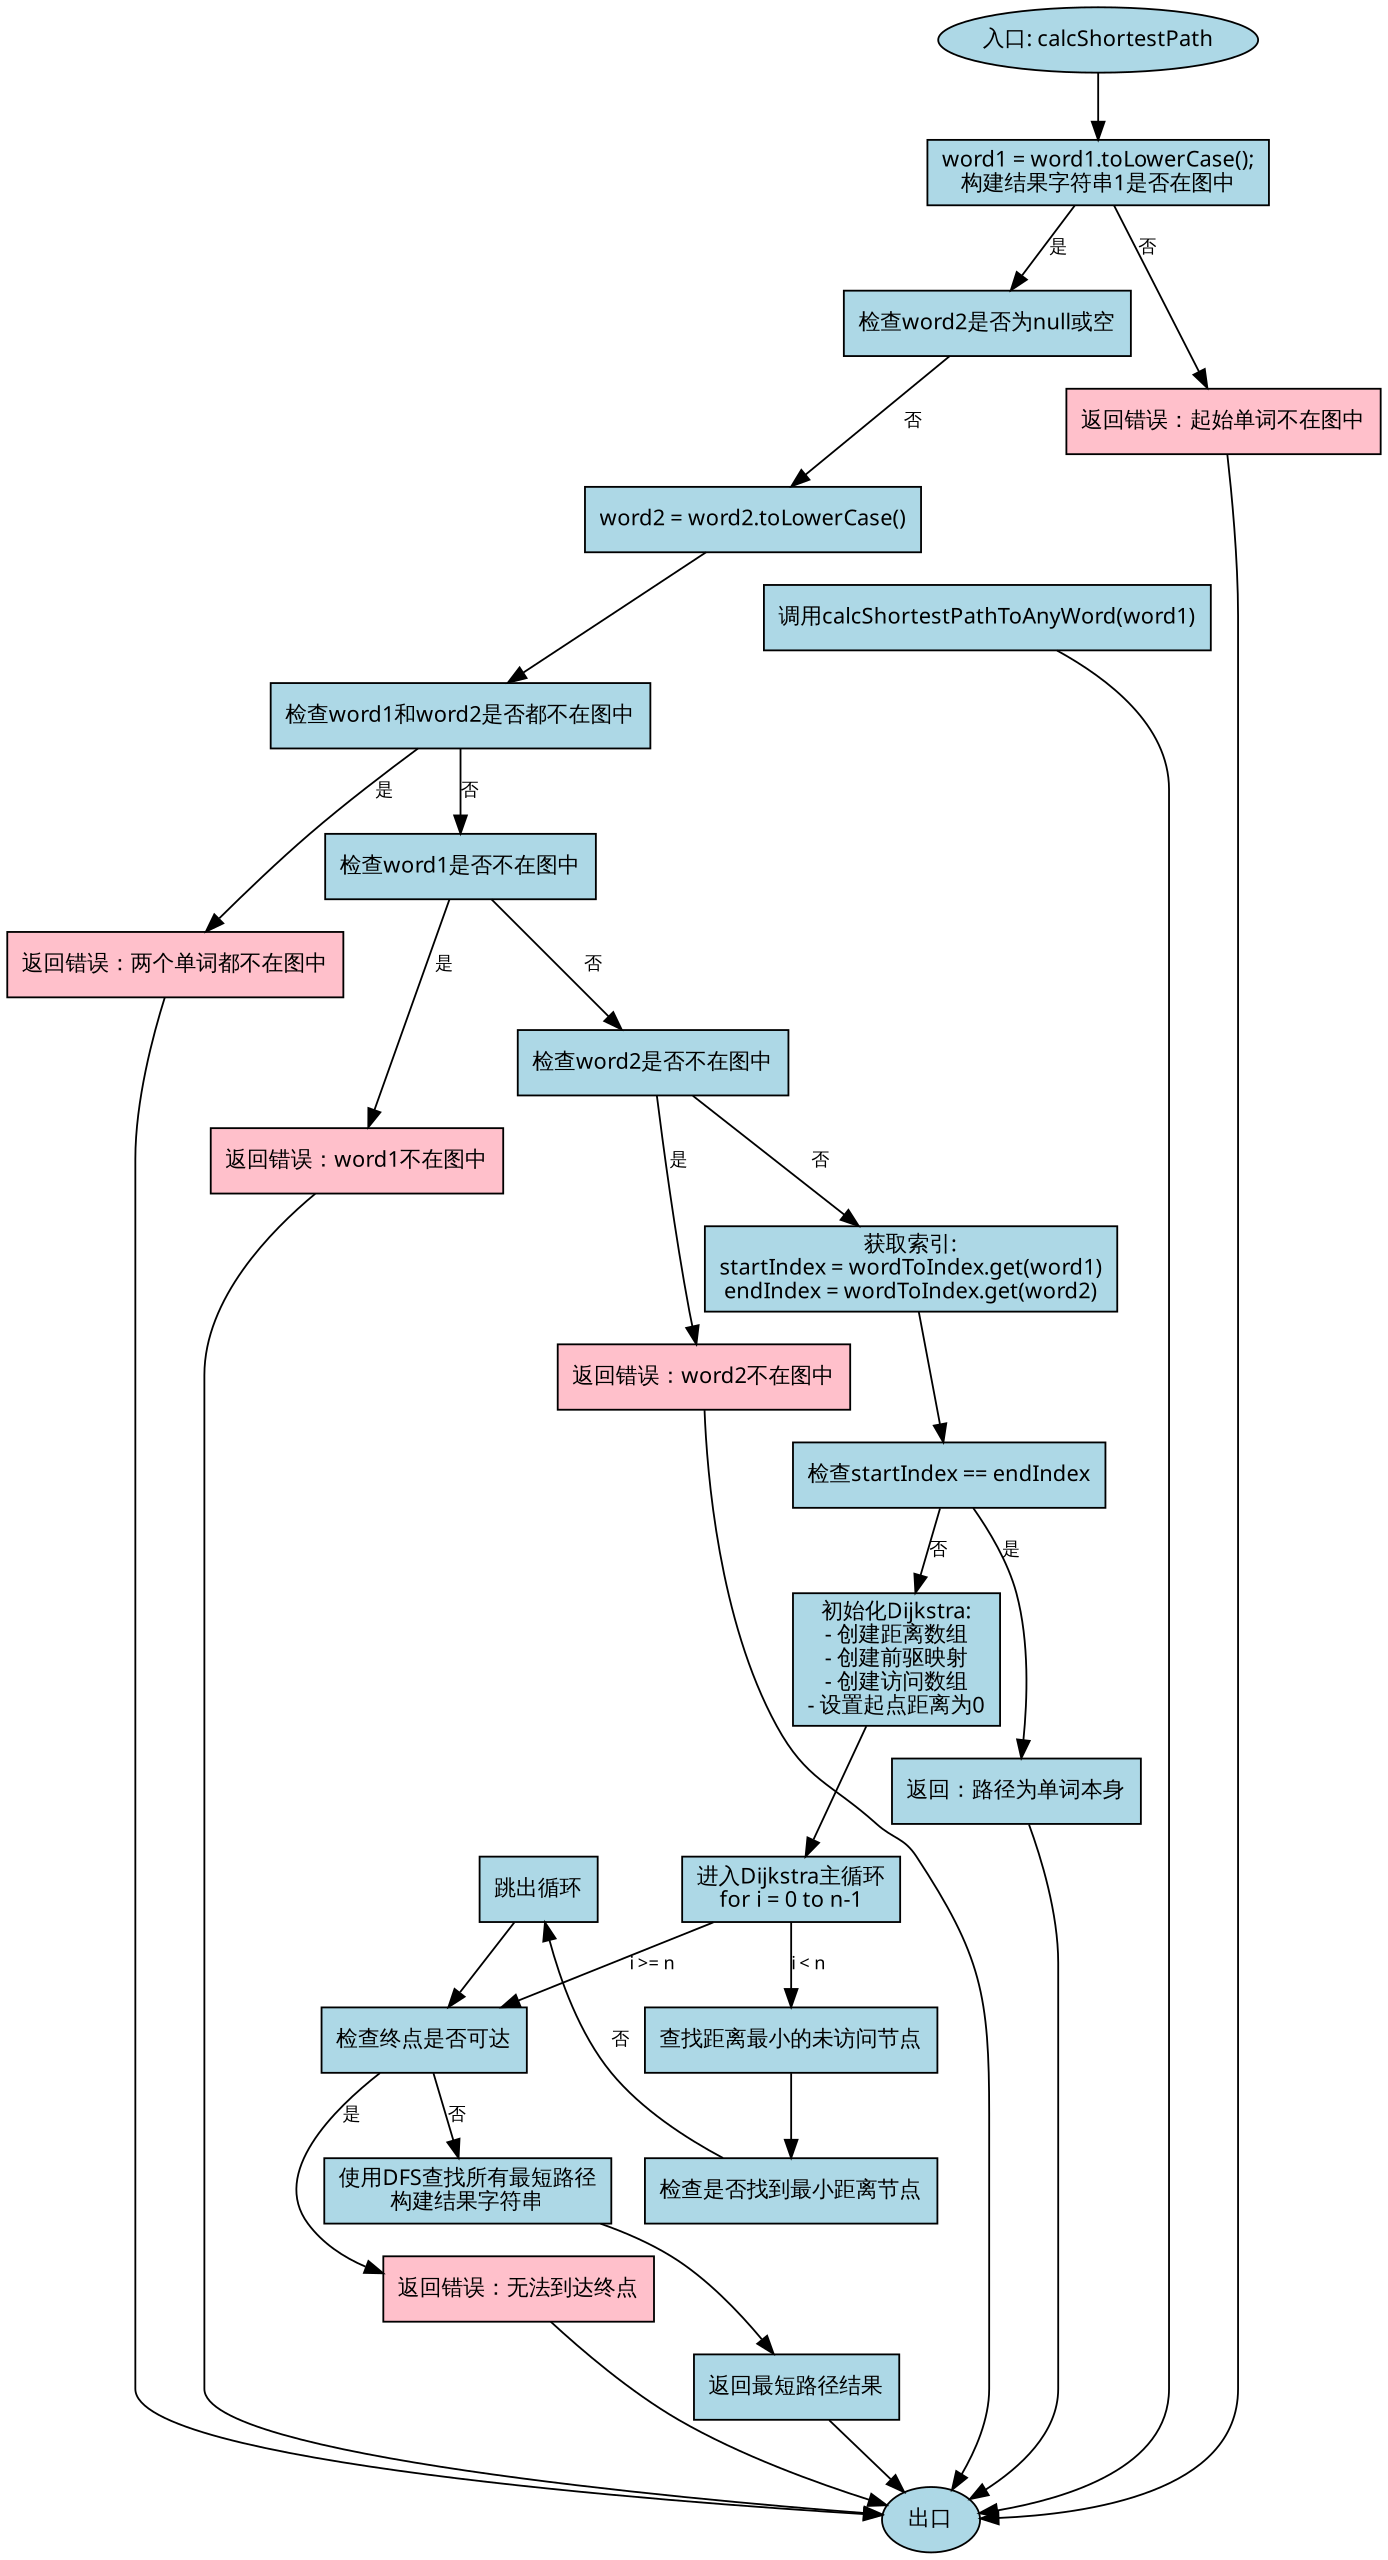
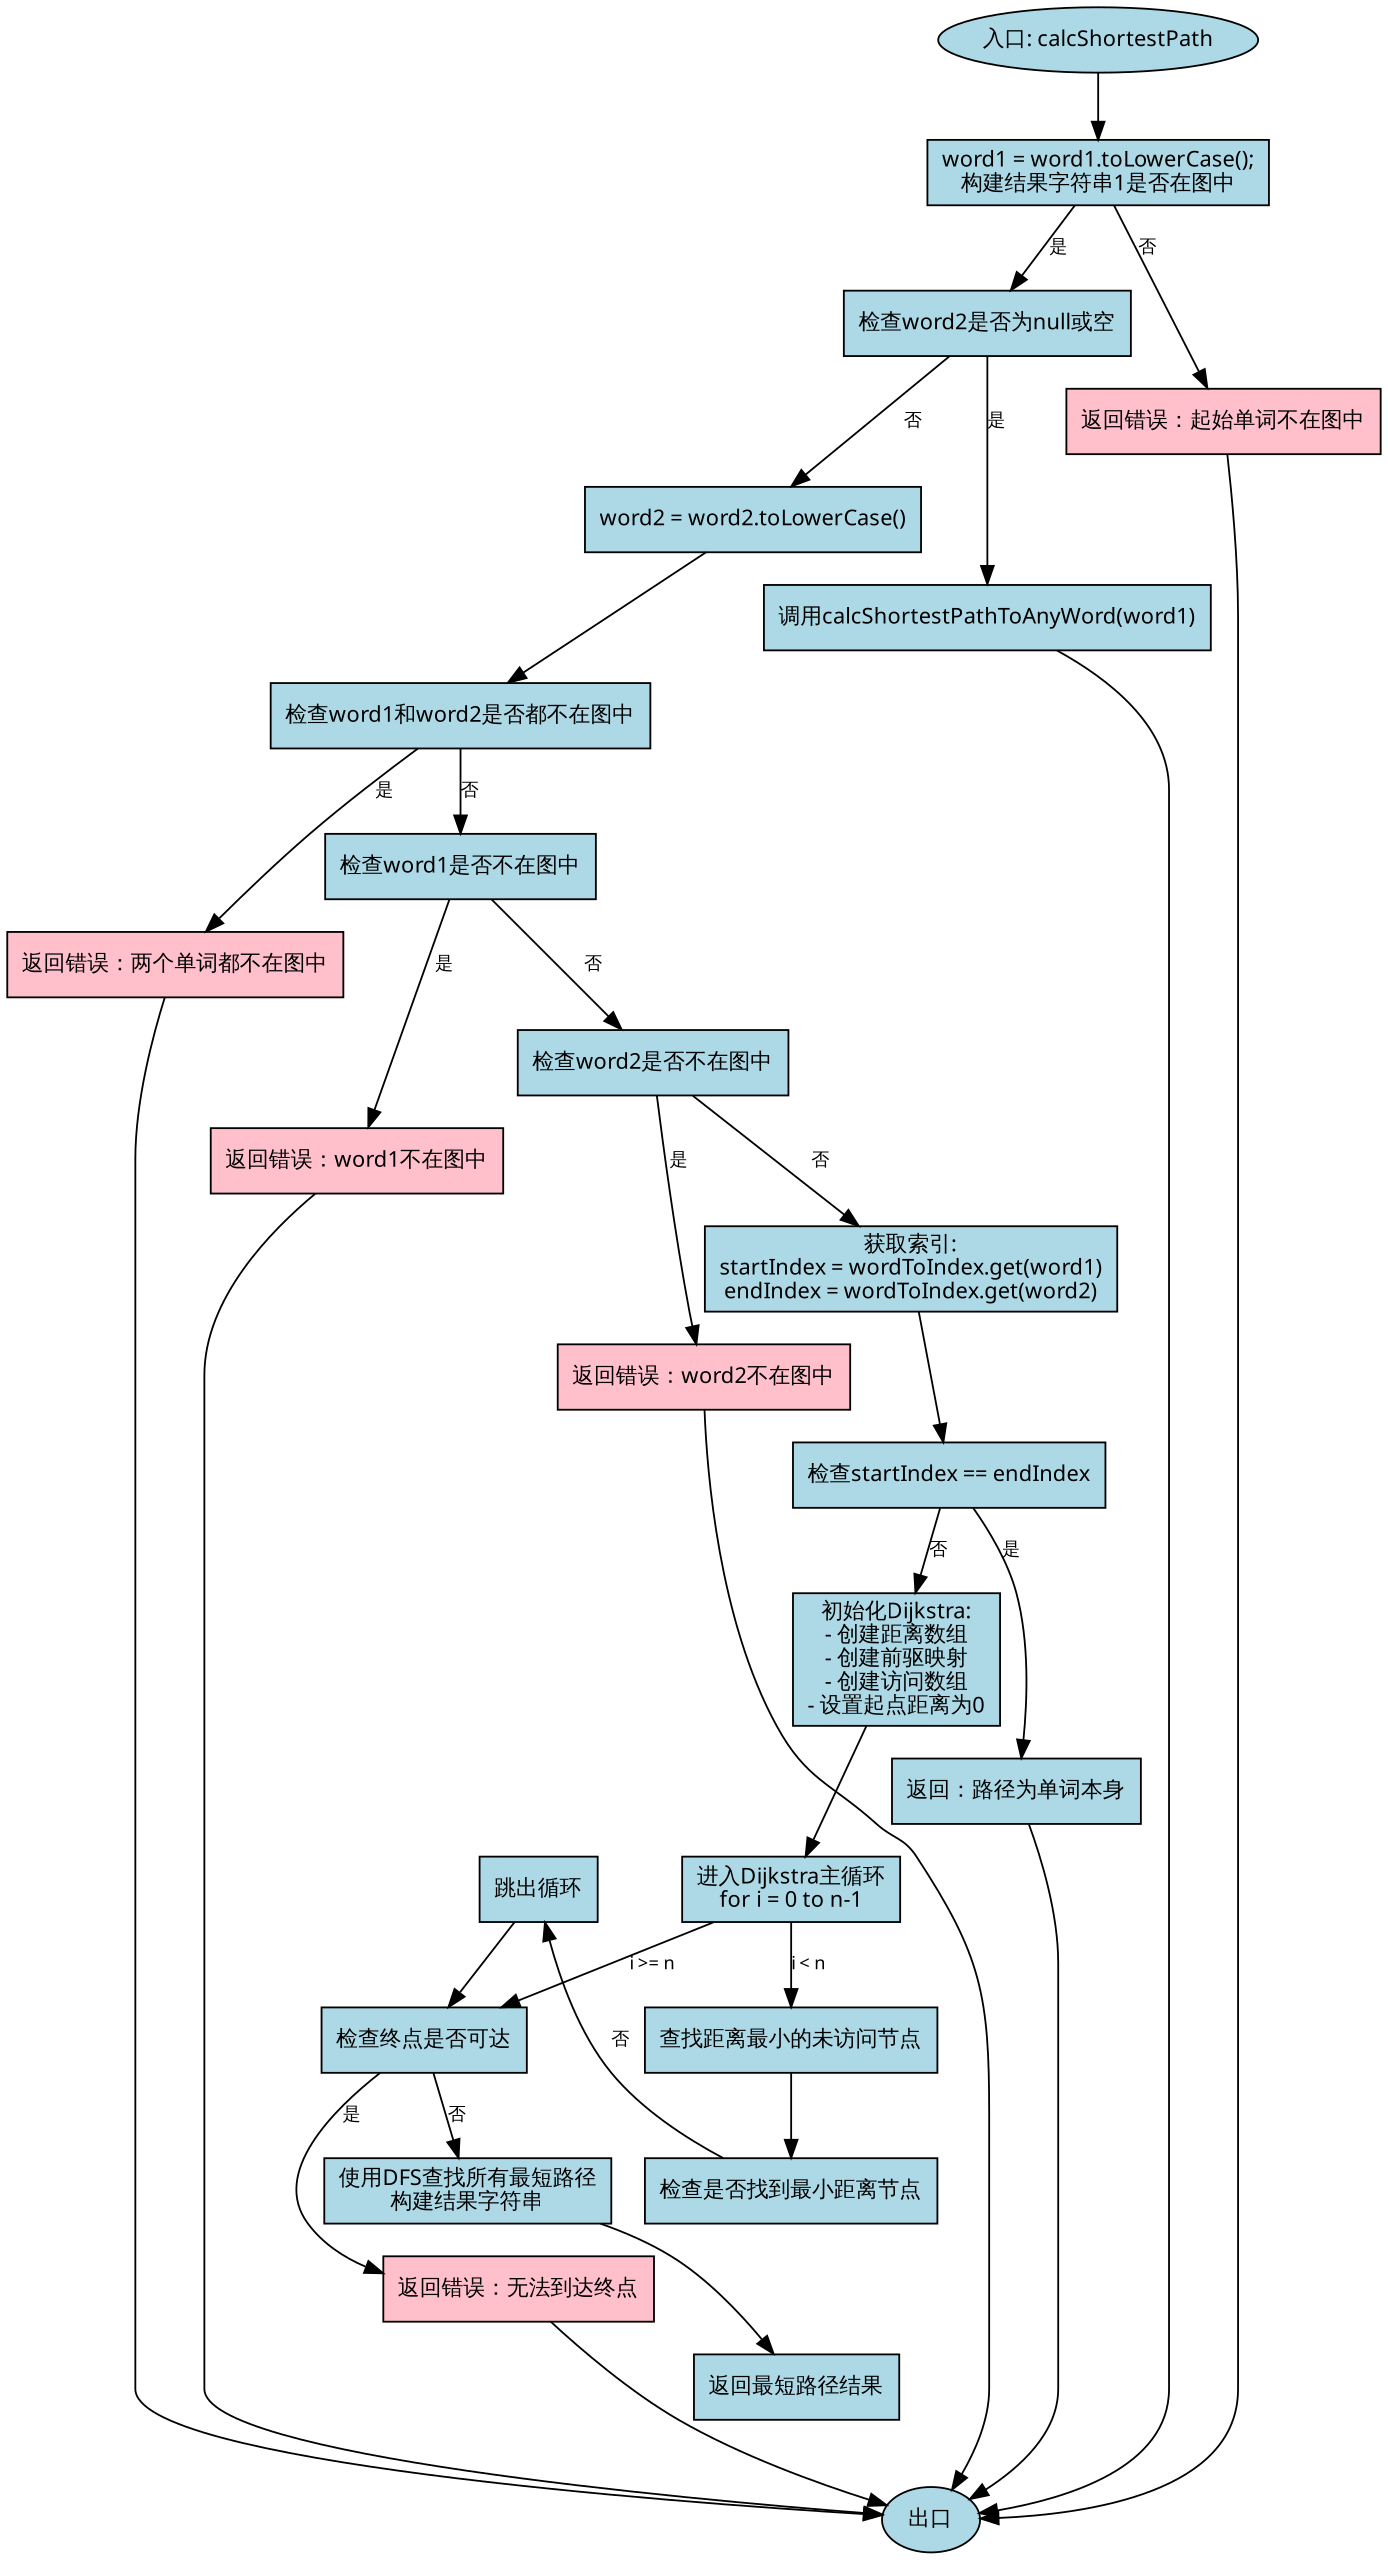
none -> (987, 461)
(860, 2450) -> none
